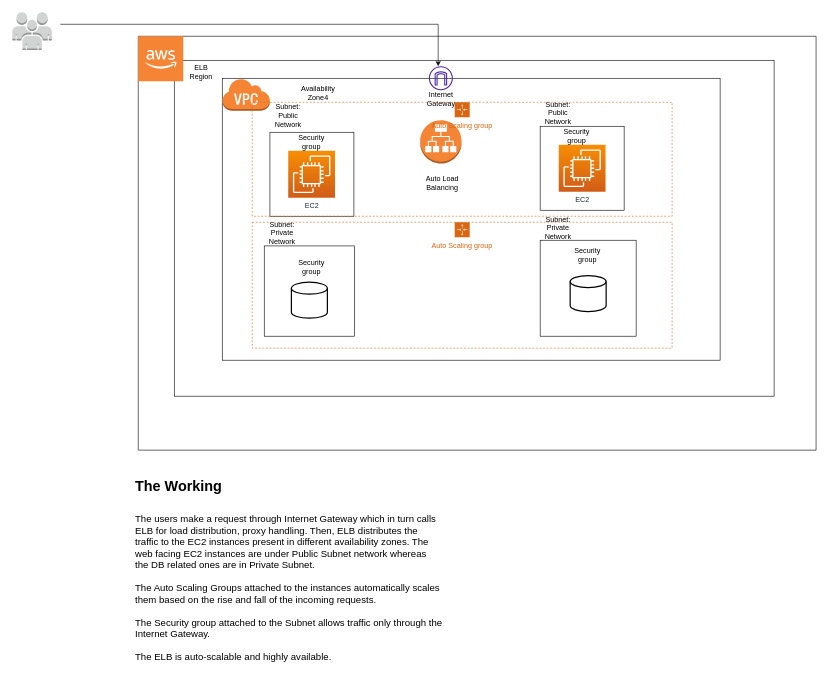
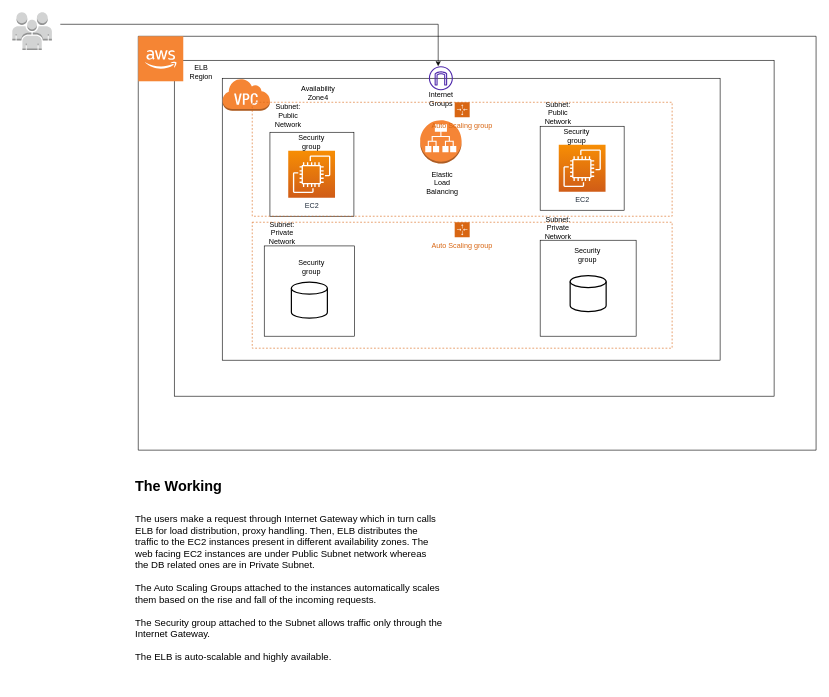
(441, 99) -> (441, 99)
(443, 183) -> (443, 183)
